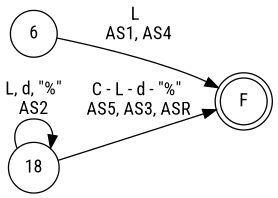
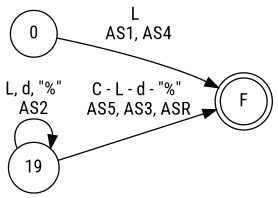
(34, 34) -> (34, 34)
(34, 168) -> (34, 168)
